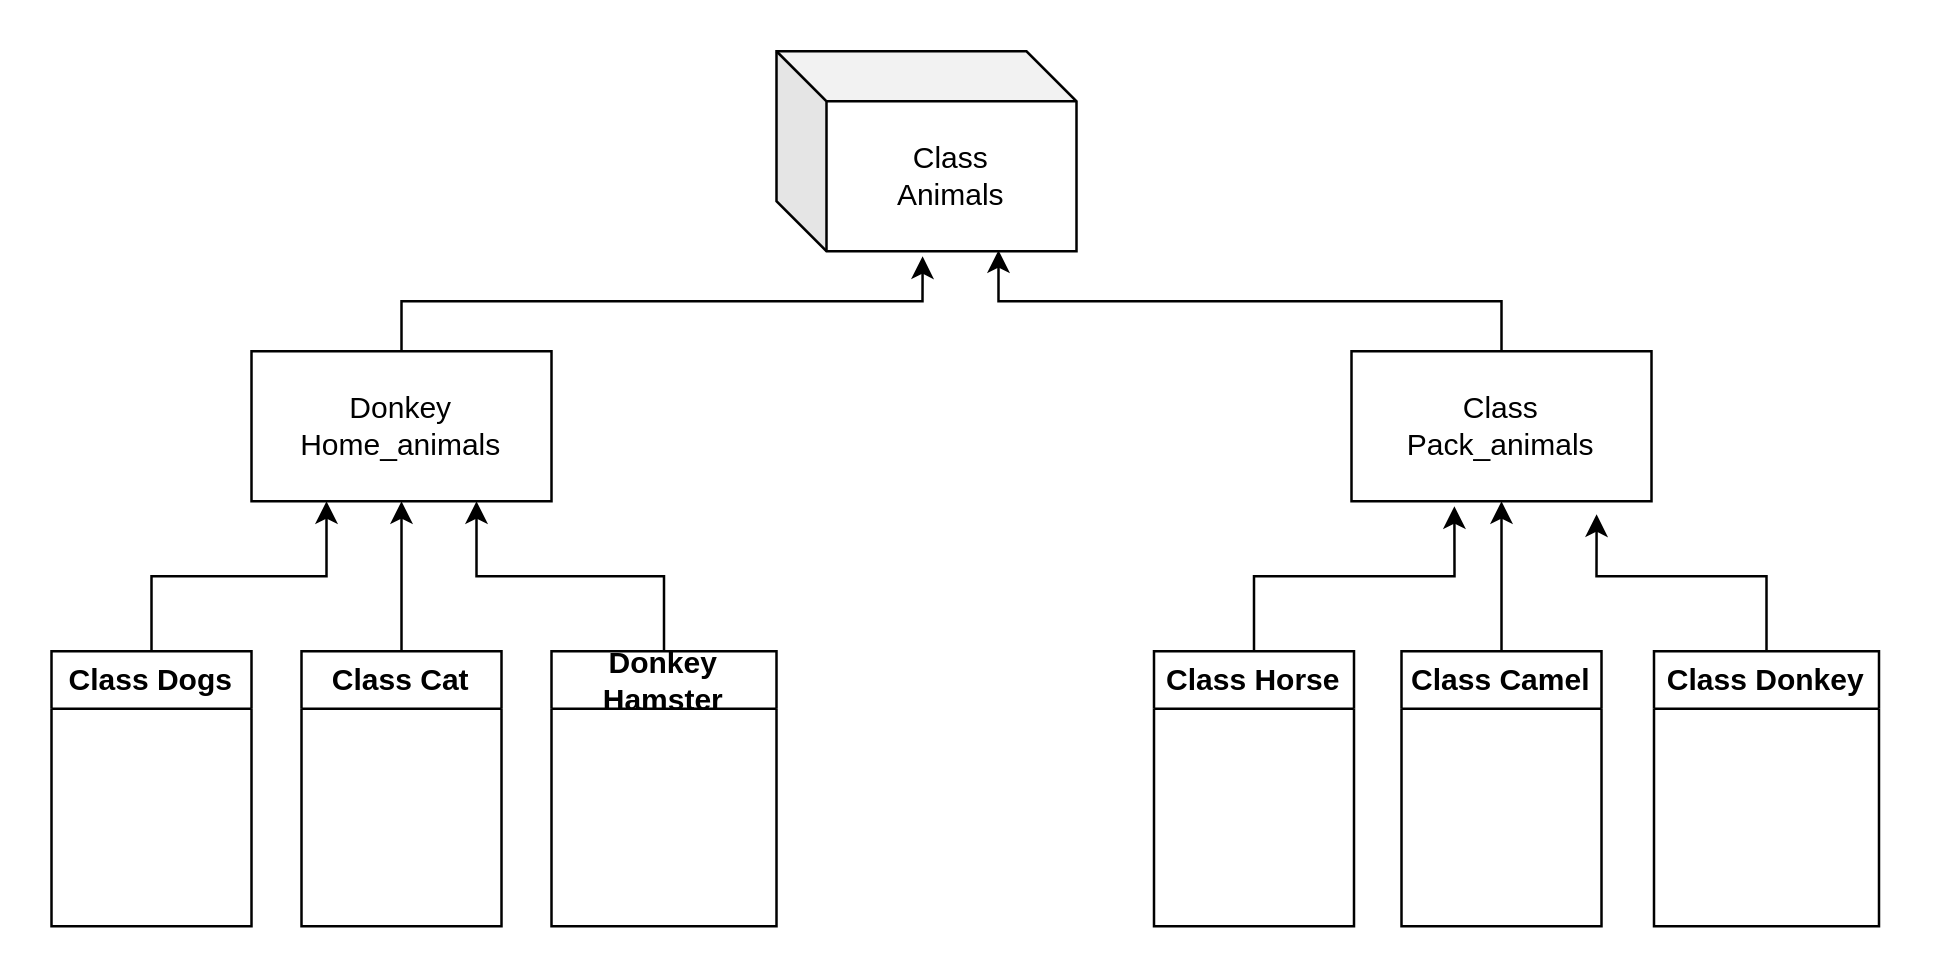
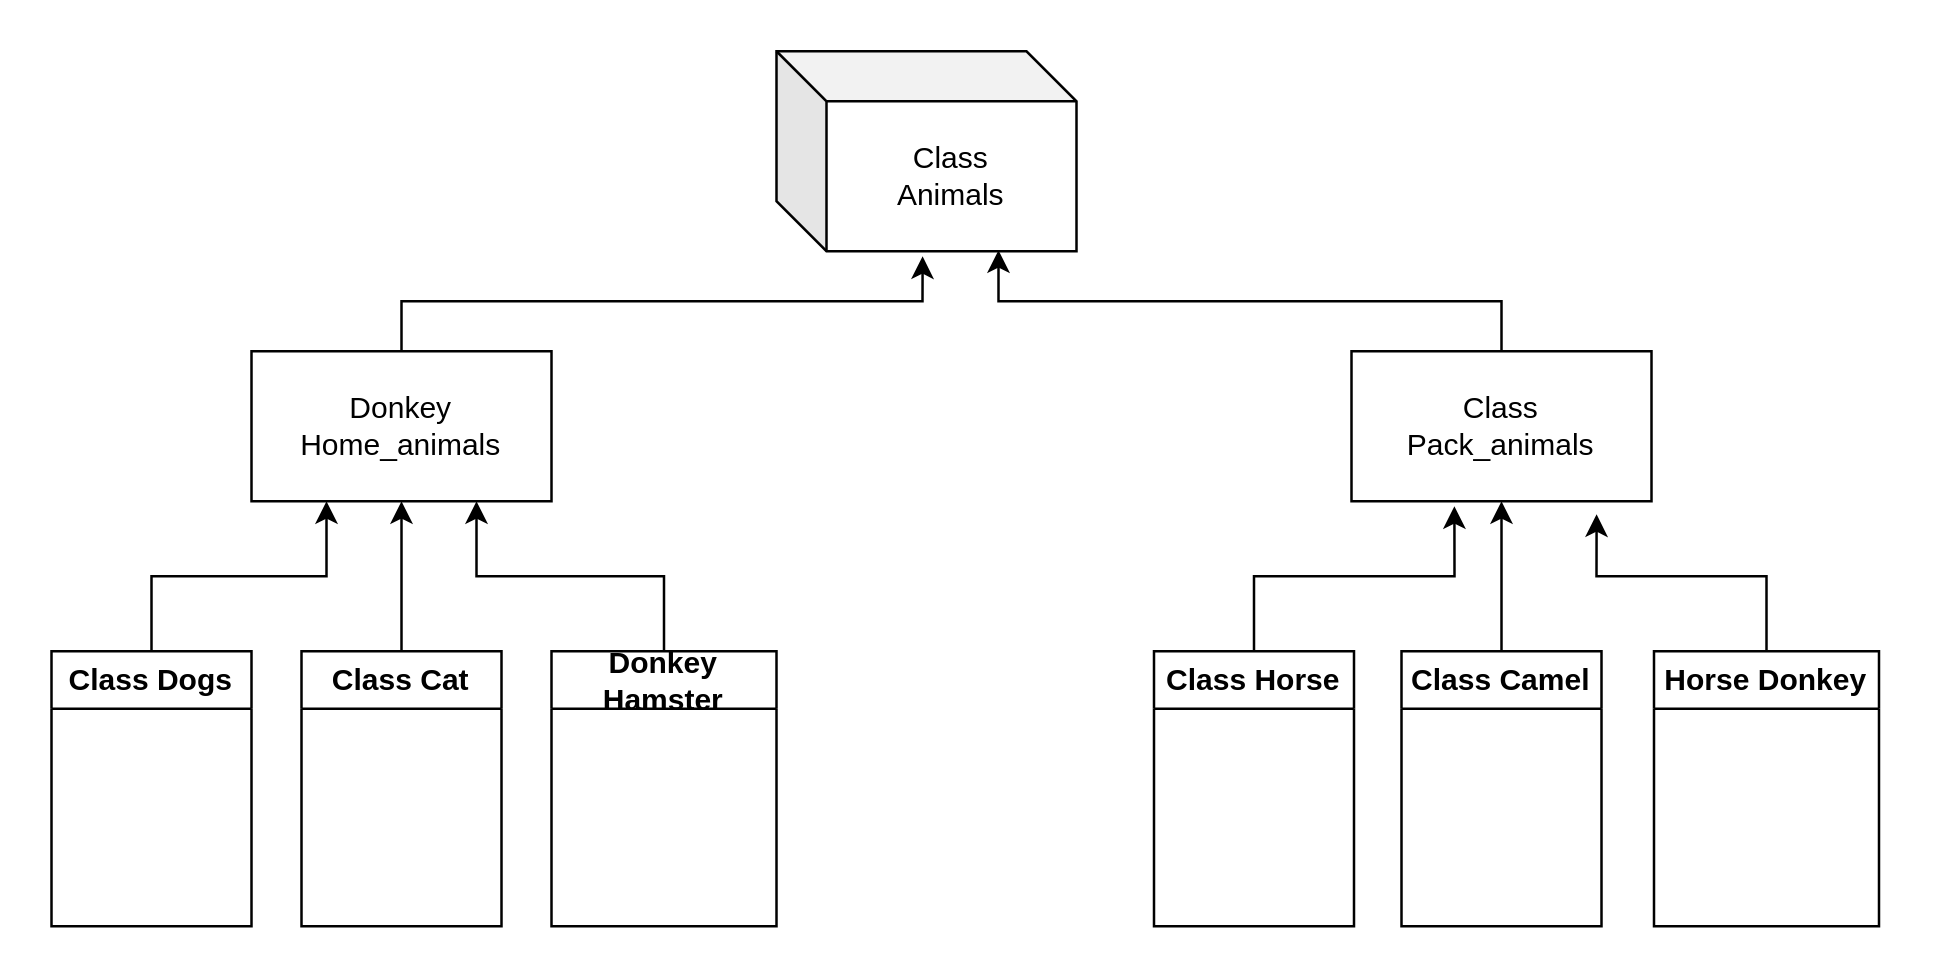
(1766, 681) -> (1766, 681)
